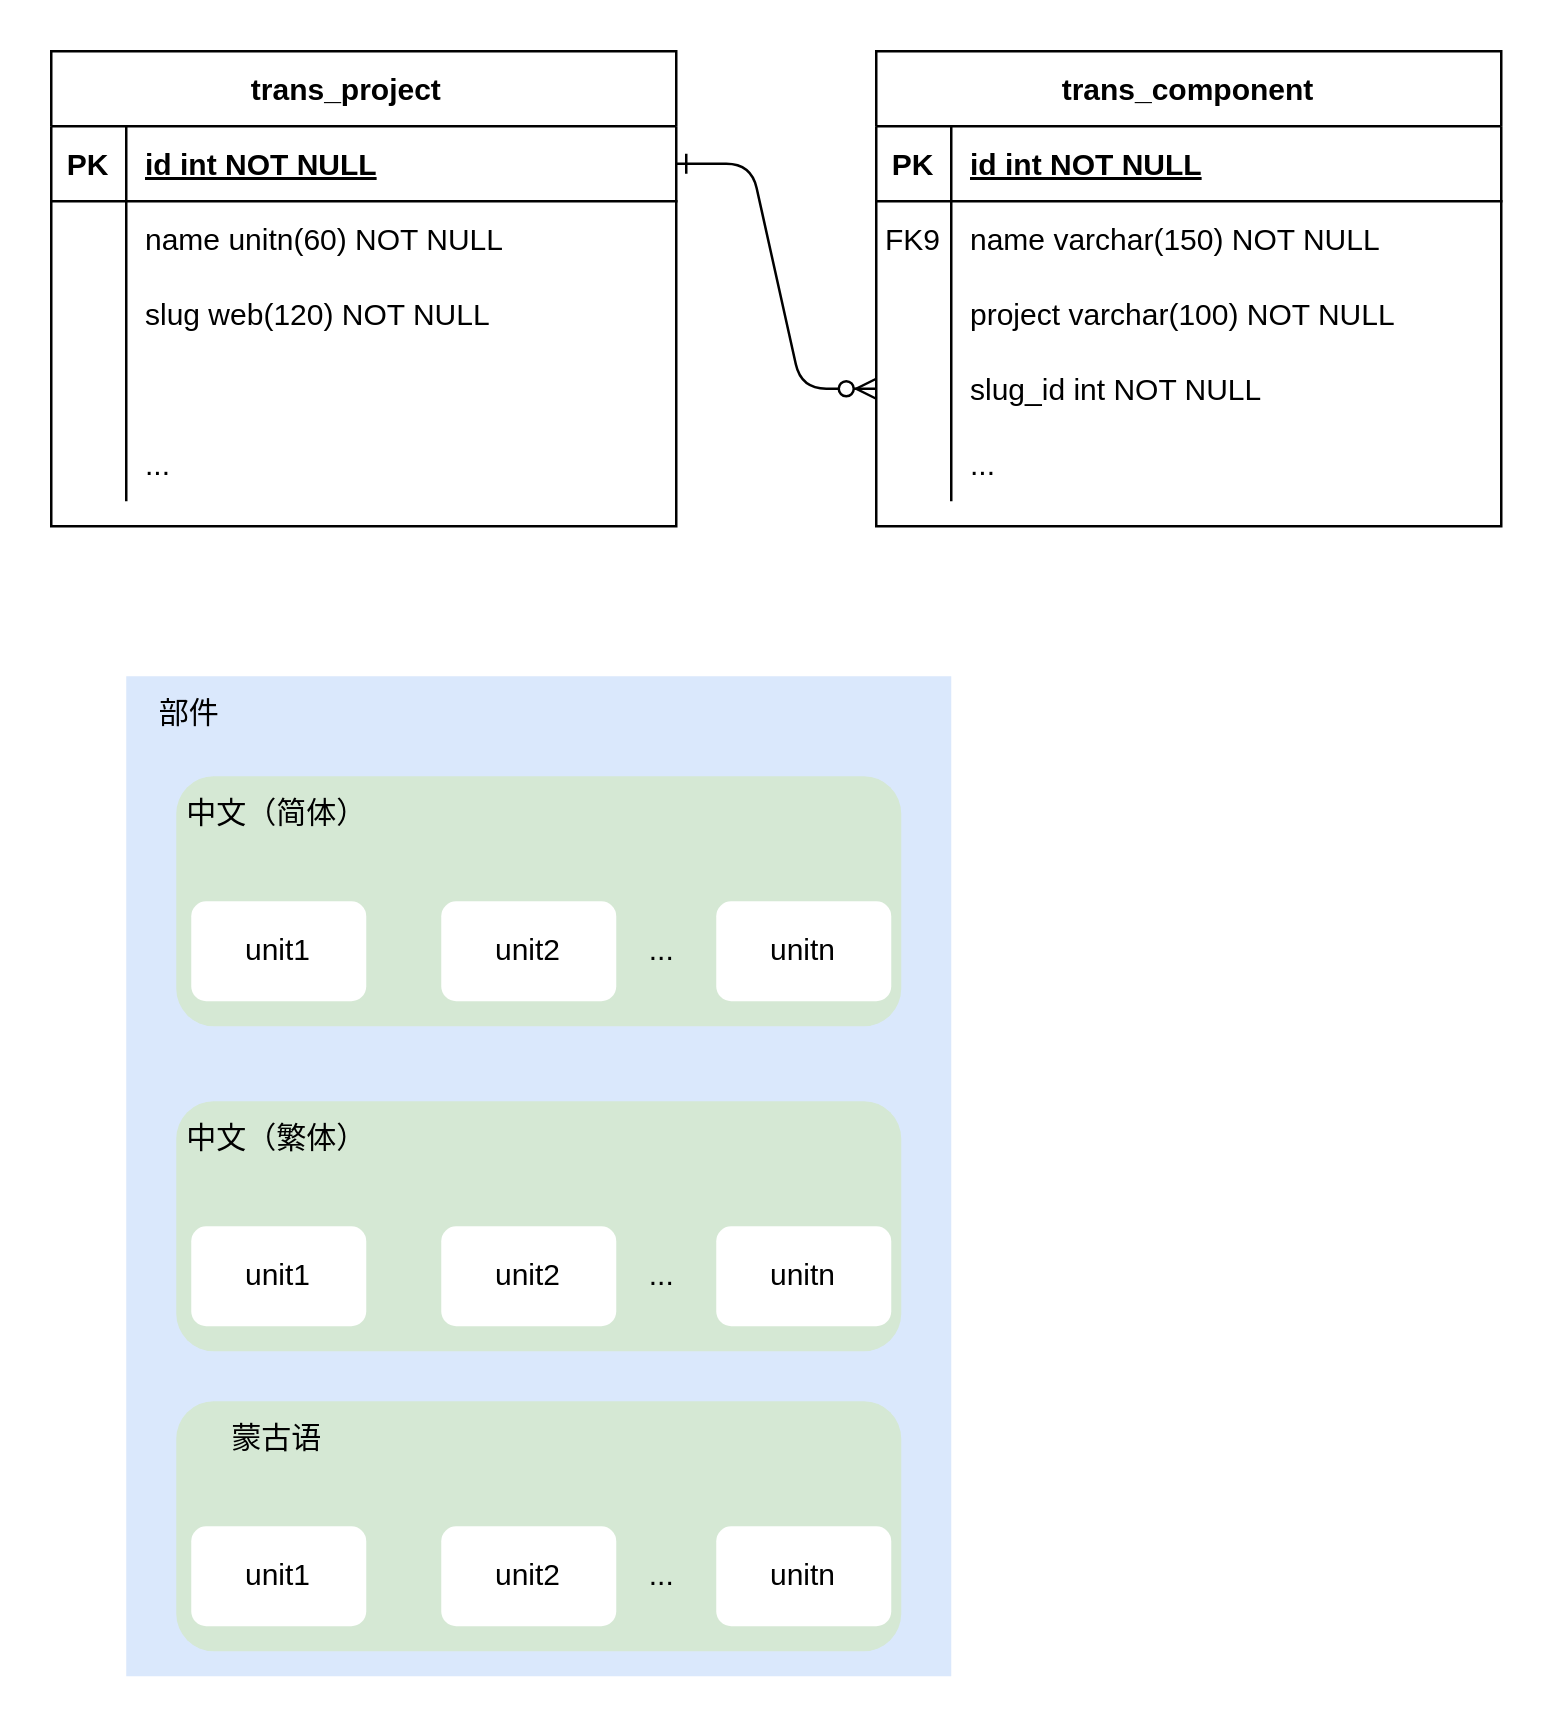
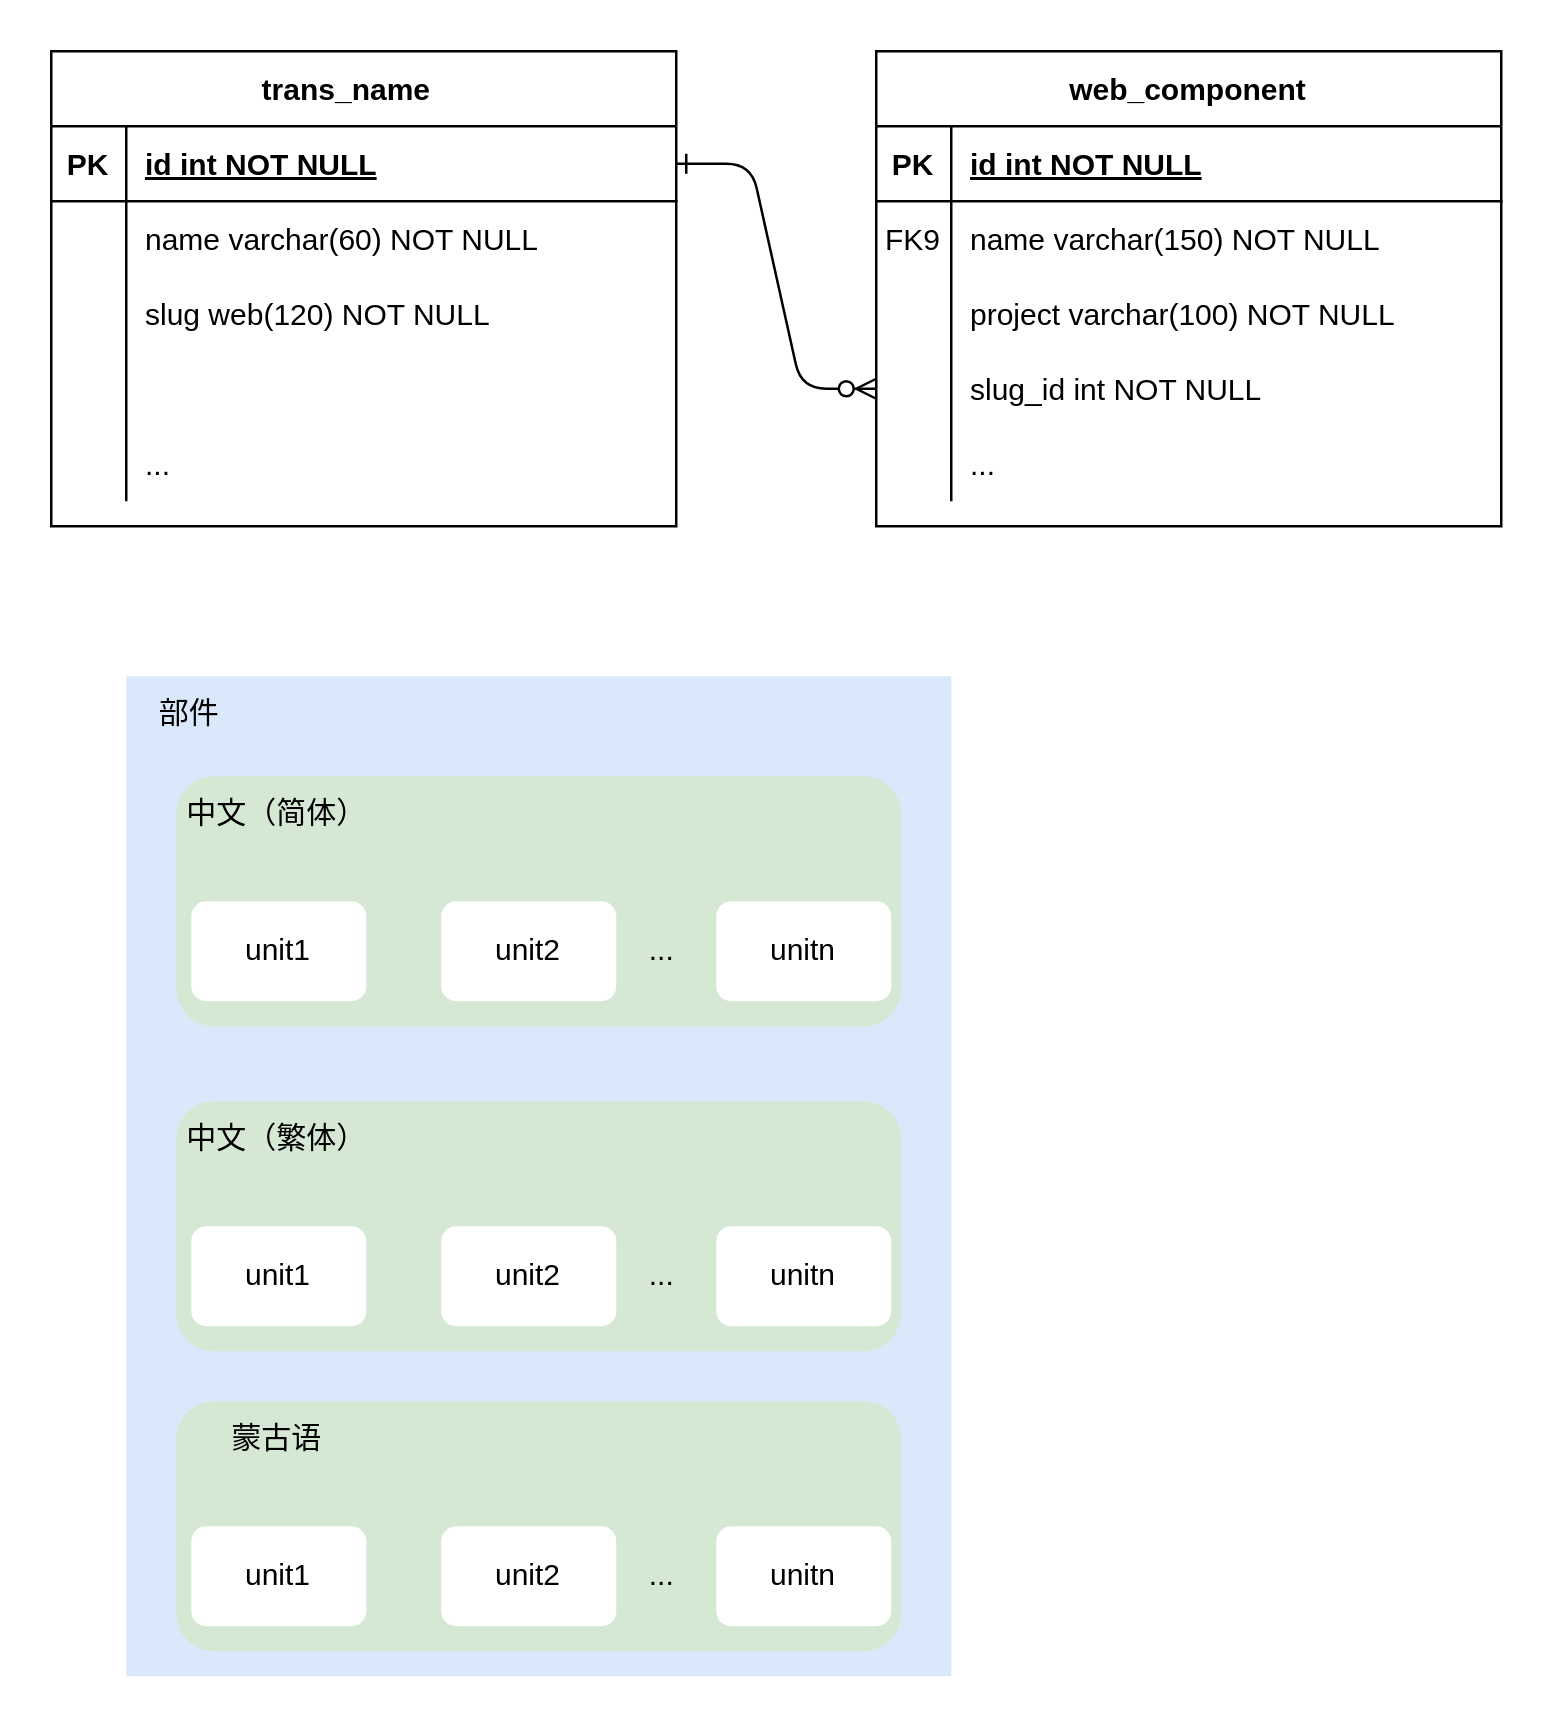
(363, 90) -> (363, 90)
(1188, 90) -> (1188, 90)
(323, 240) -> (343, 240)
